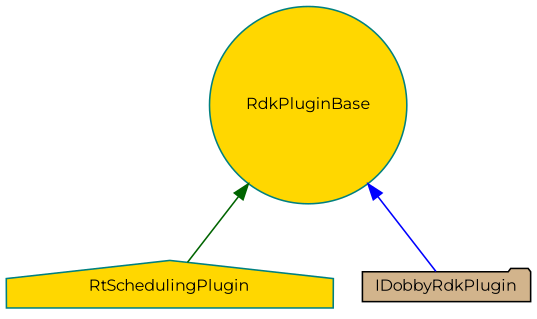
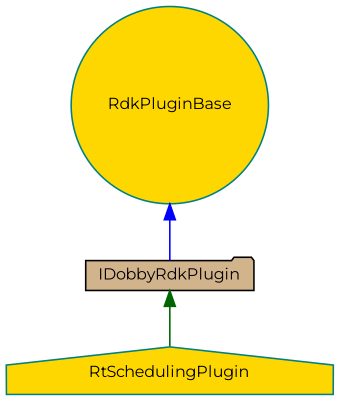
(213, 230) -> (170, 326)
